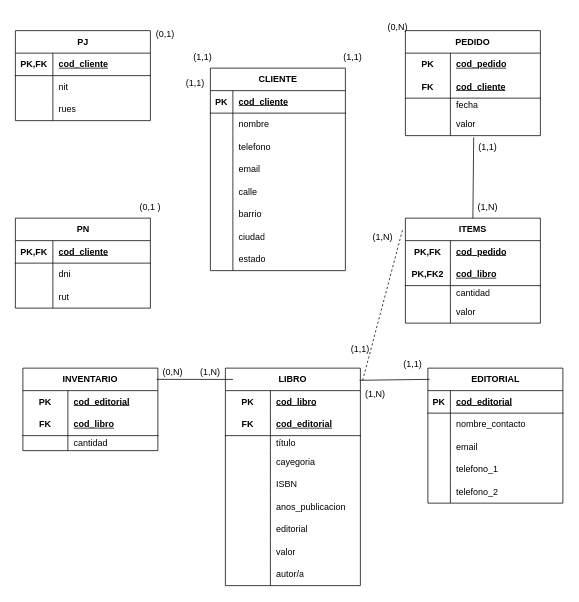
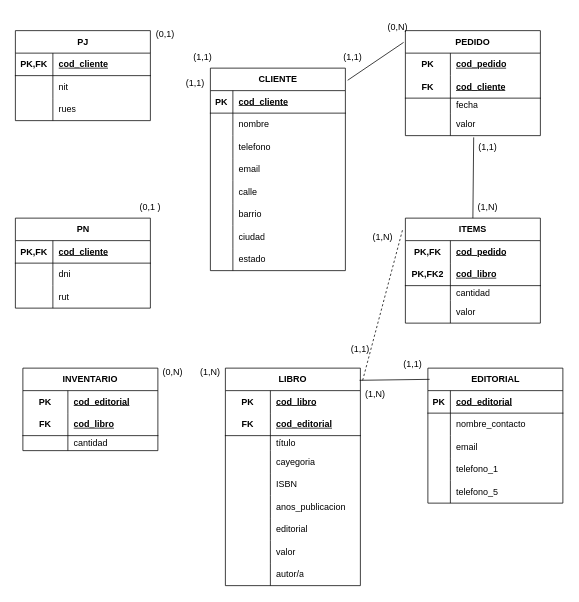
none -> (375, 61)
(195, 379) -> none
(480, 492) -> (480, 492)
